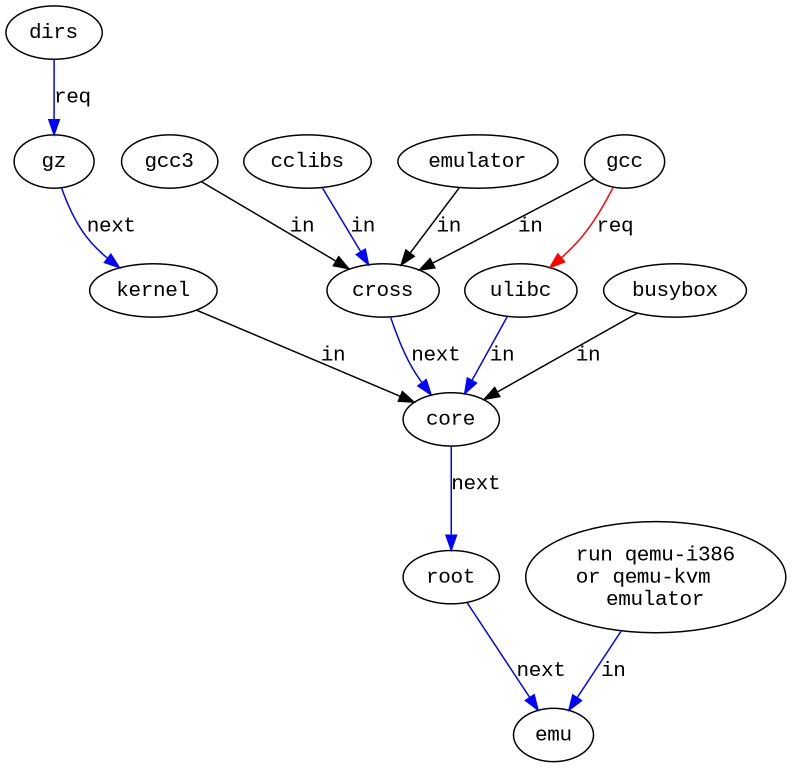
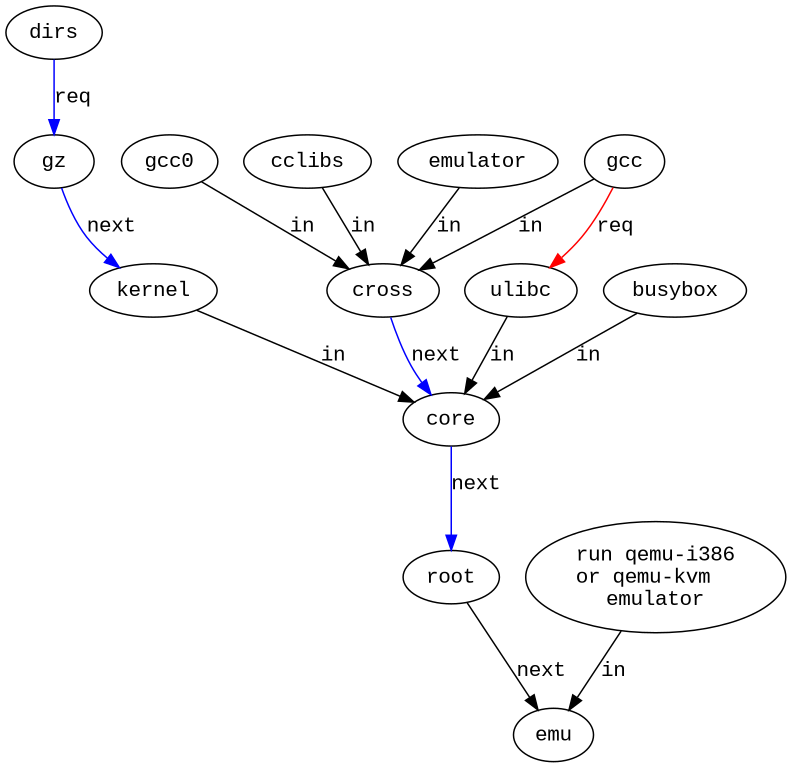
(170, 162) -> (170, 162)
(342, 220) -> (342, 220)
(490, 348) -> (490, 348)
(498, 650) -> (498, 650)
(599, 664) -> (599, 664)
